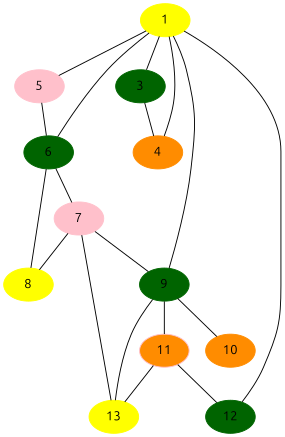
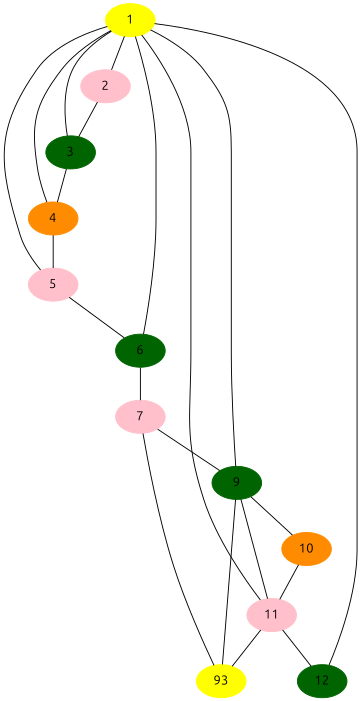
none -> (106, 86)
none -> (53, 252)
(28, 285) -> none
none -> (191, 320)
(164, 351) -> (272, 615)
(114, 417) -> (221, 681)
none -> (289, 582)
